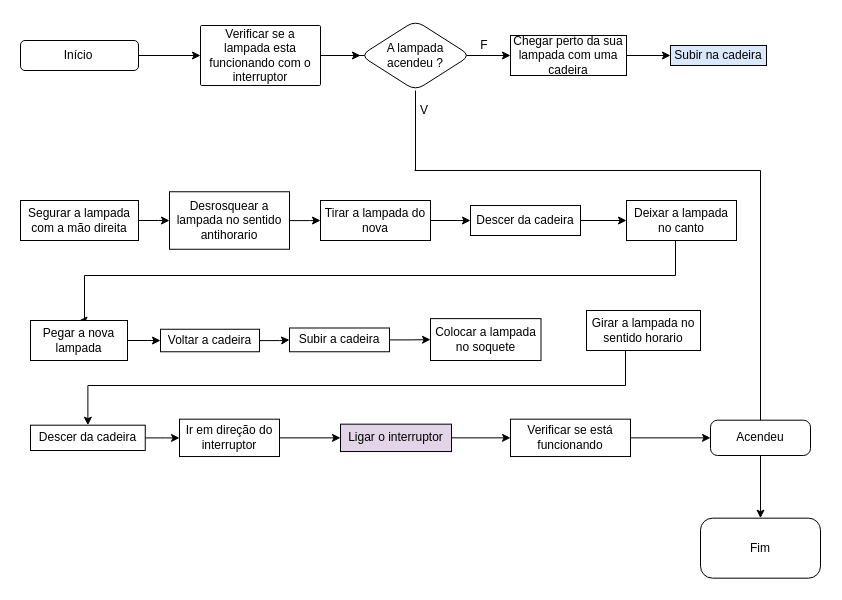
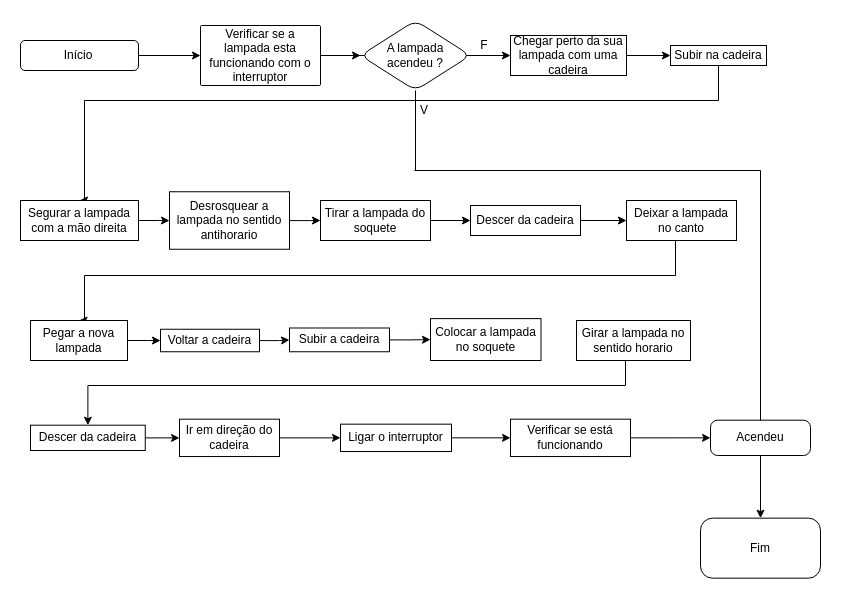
(719, 56) -> (719, 56)
none -> (369, 101)
(376, 221) -> (376, 221)
(644, 331) -> (634, 341)
(230, 438) -> (230, 438)
(396, 438) -> (396, 438)
